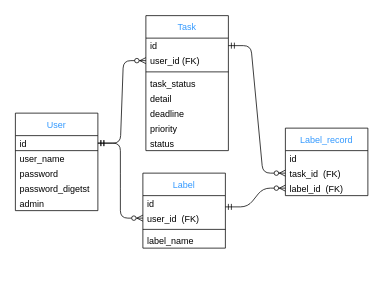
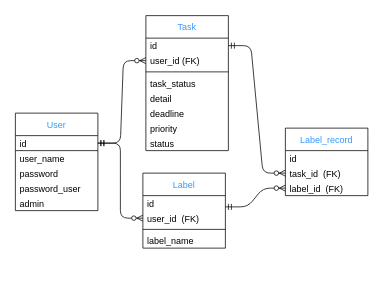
(59, 188) -> (52, 188)
